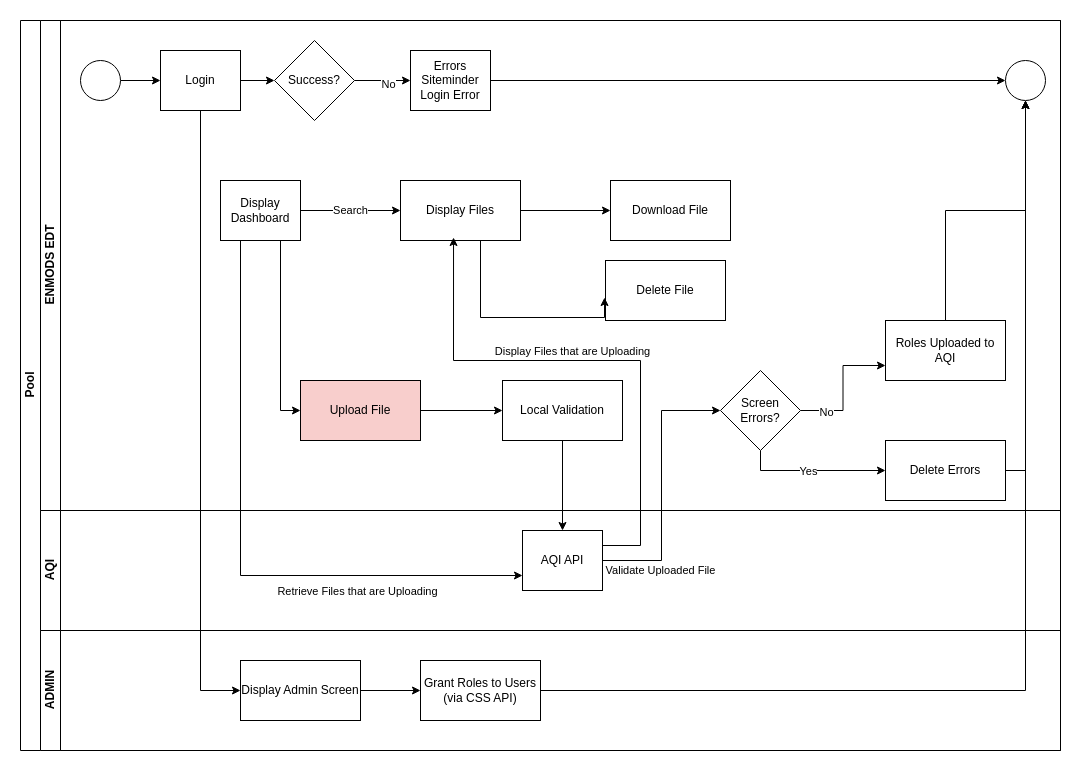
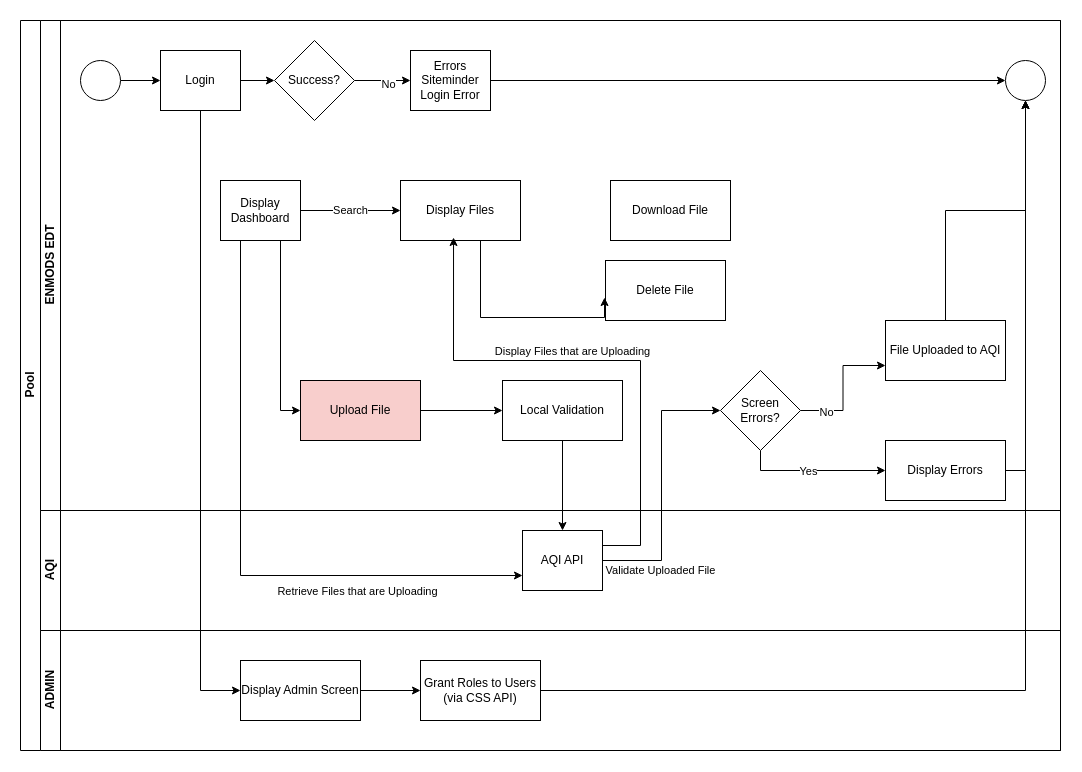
(562, 211) -> none
(946, 351) -> (946, 351)
(946, 471) -> (946, 471)
